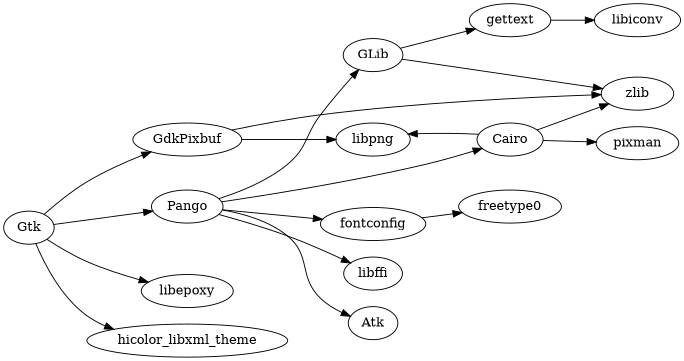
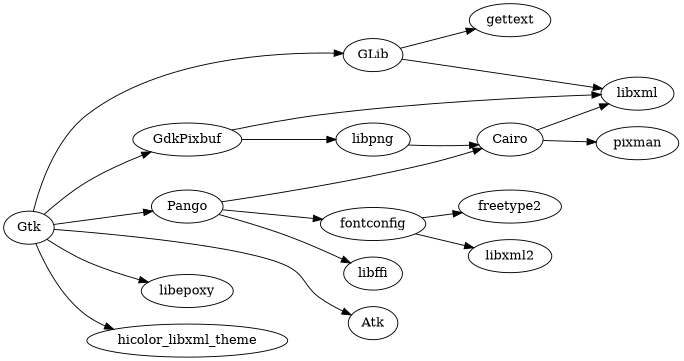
(637, 20) -> none
(637, 94) -> (637, 94)
(448, 133) -> (439, 146)
(299, 153) -> (151, 80)
(510, 207) -> (510, 207)
(297, 246) -> (208, 246)
none -> (510, 256)
